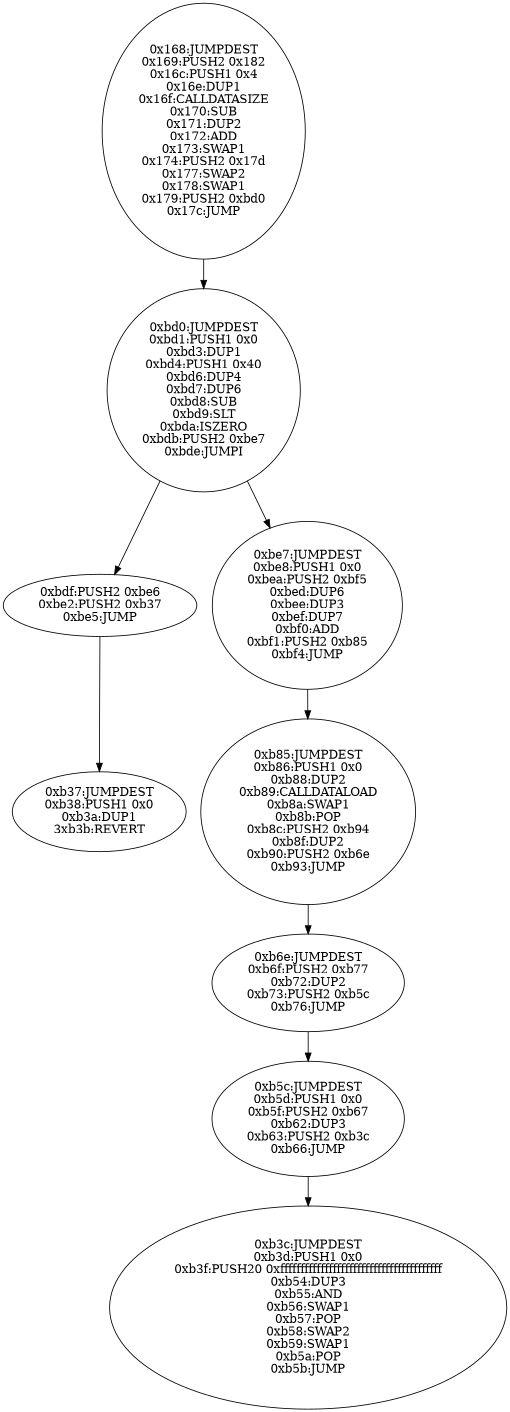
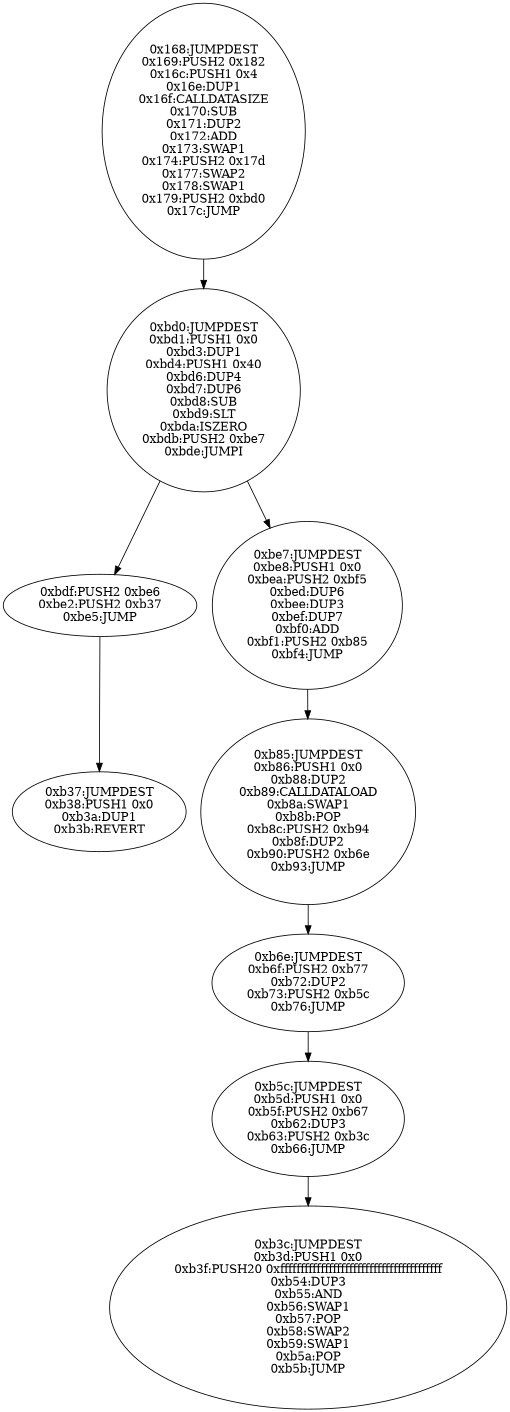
(99, 812) -> (99, 812)
